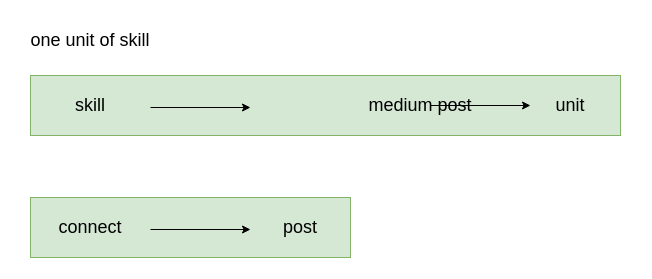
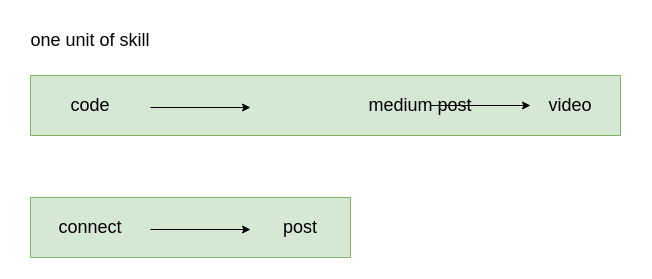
(91, 106) -> (91, 106)
(571, 106) -> (571, 106)
